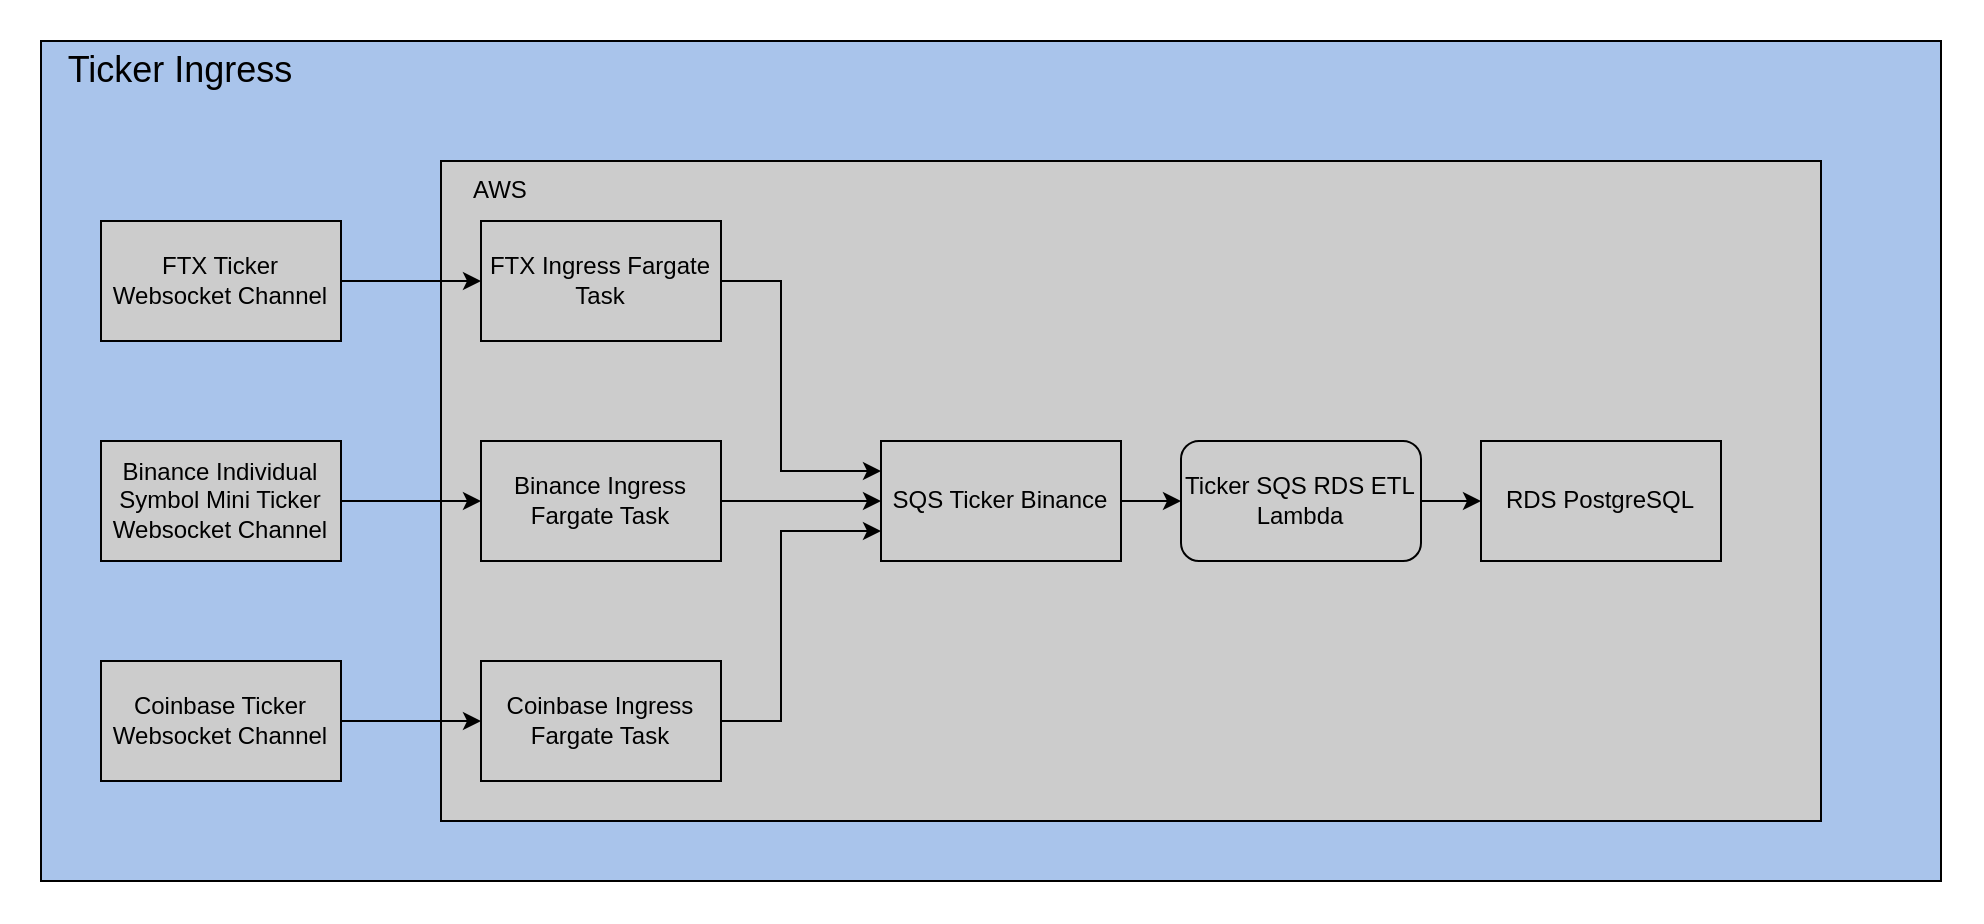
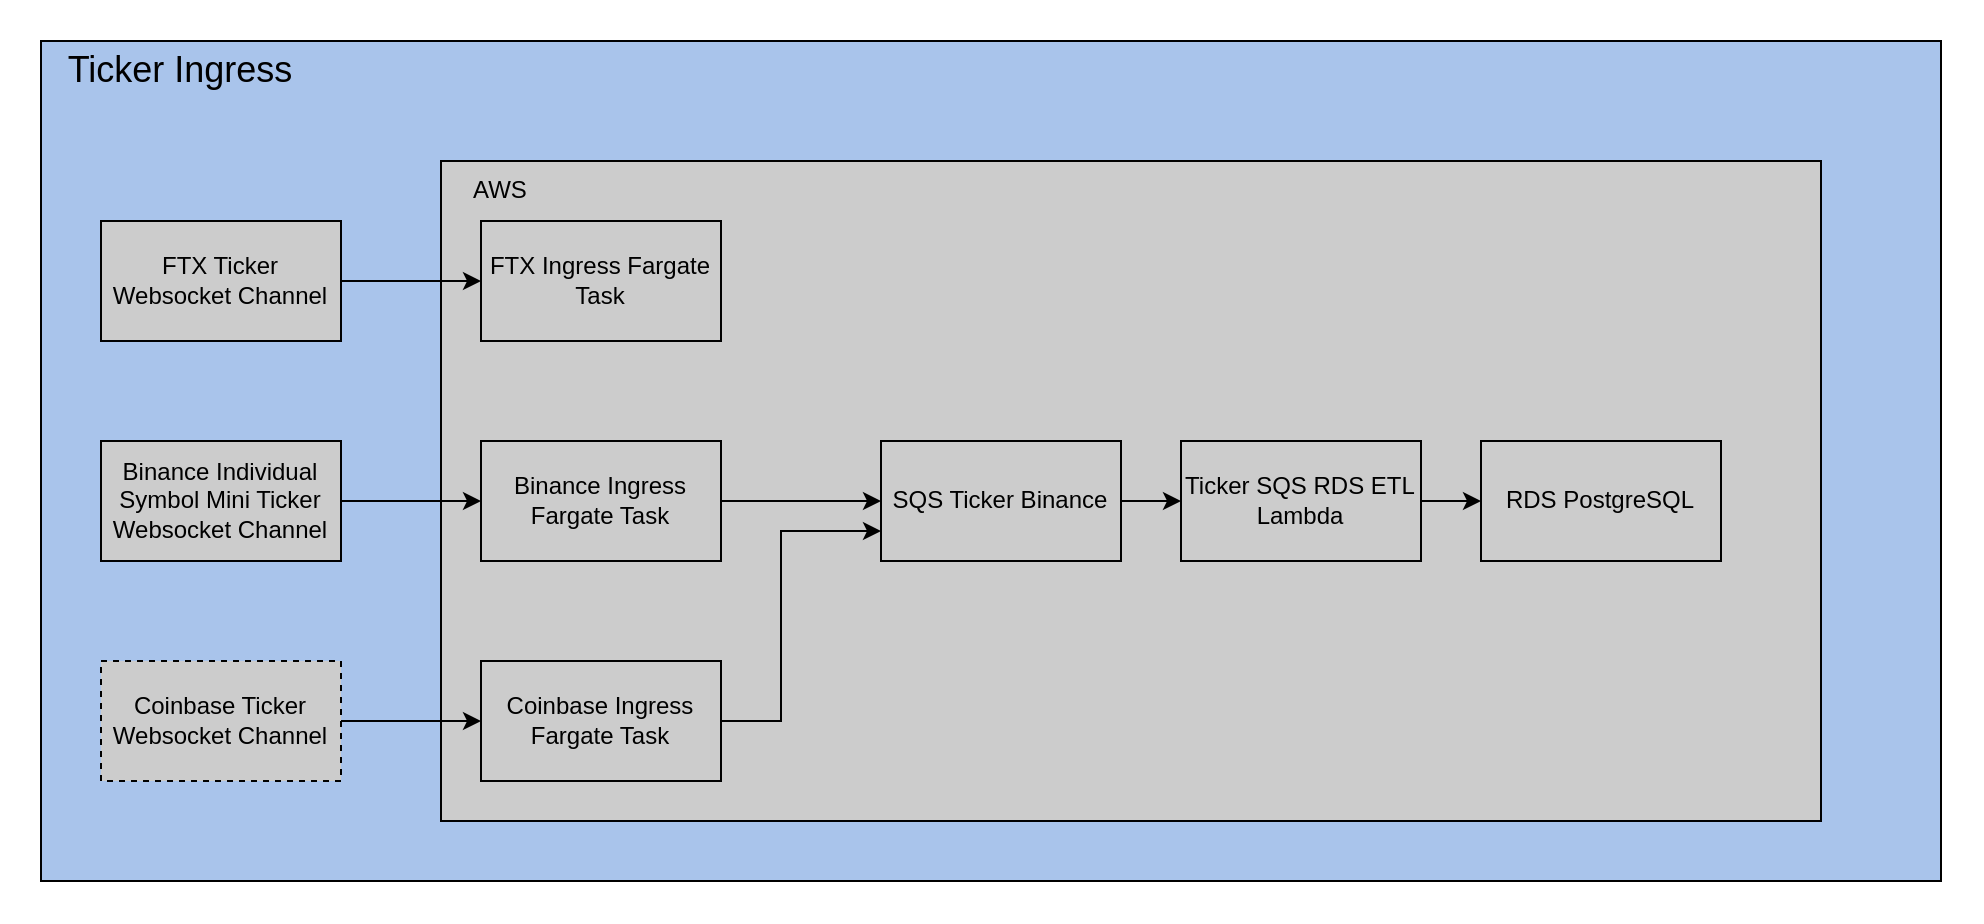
(781, 389) -> none
(1301, 501) -> (1301, 501)
(221, 721) -> (221, 721)
